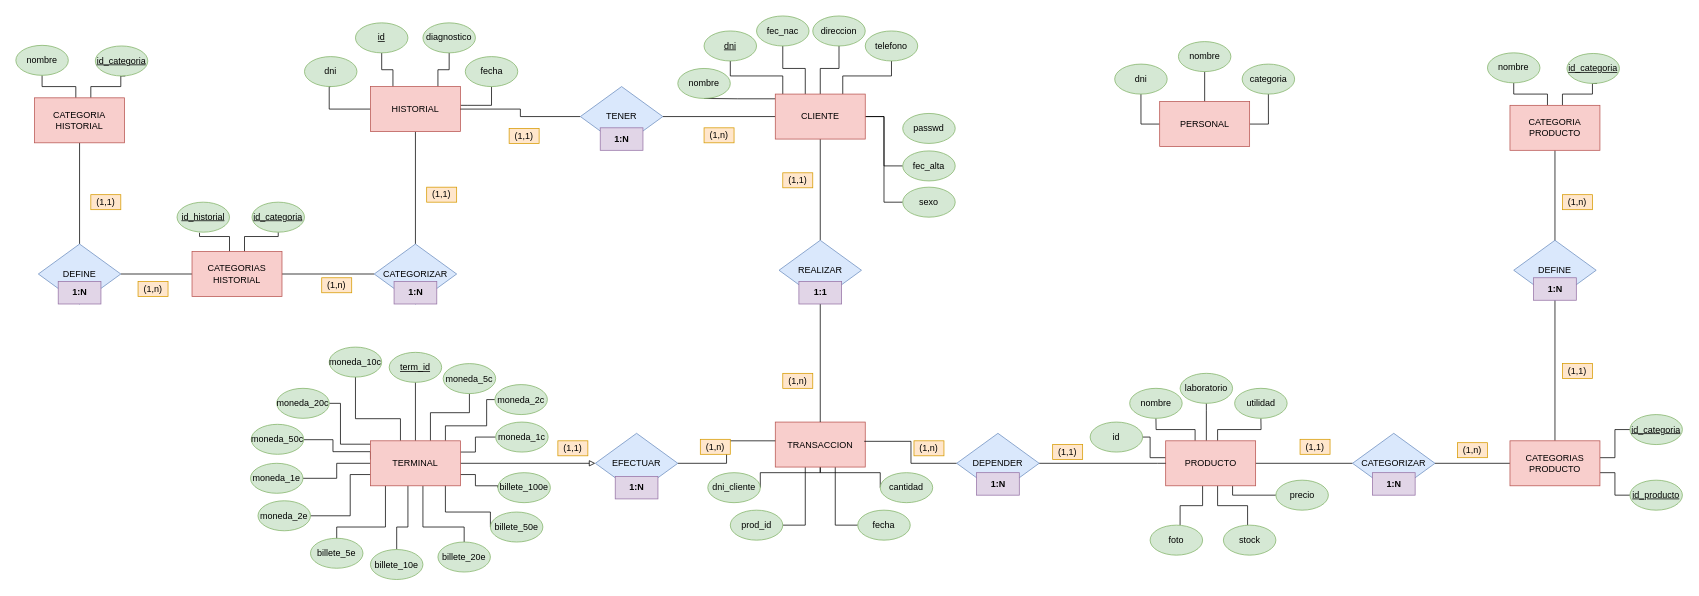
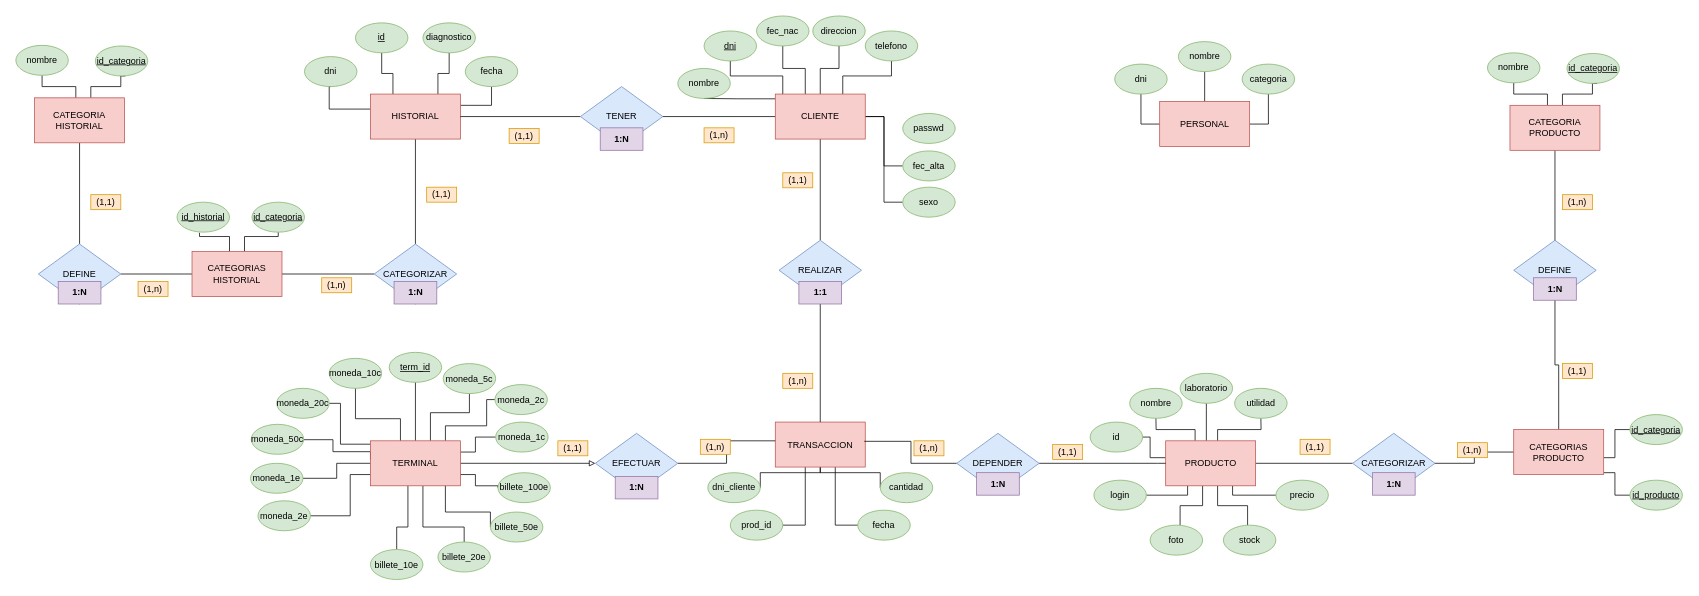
(415, 109) -> (415, 117)
(355, 362) -> (355, 374)
(1555, 464) -> (1559, 452)
none -> (1120, 495)
none -> (1172, 495)
(375, 527) -> none
(336, 554) -> none
